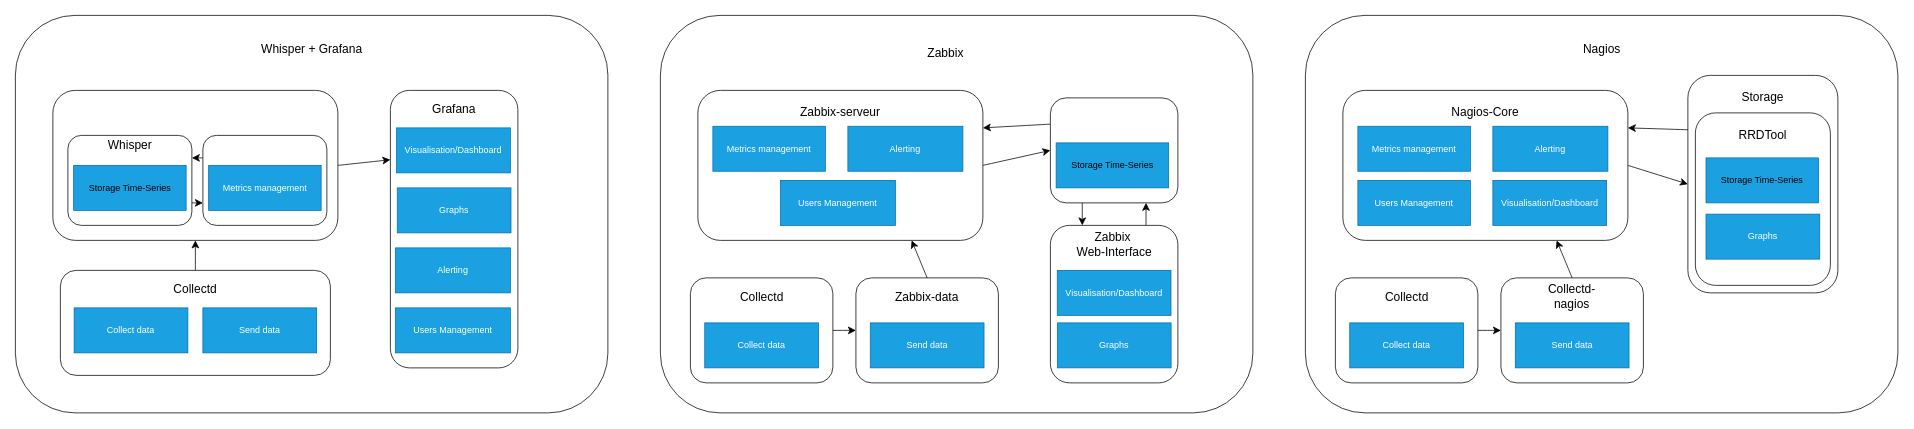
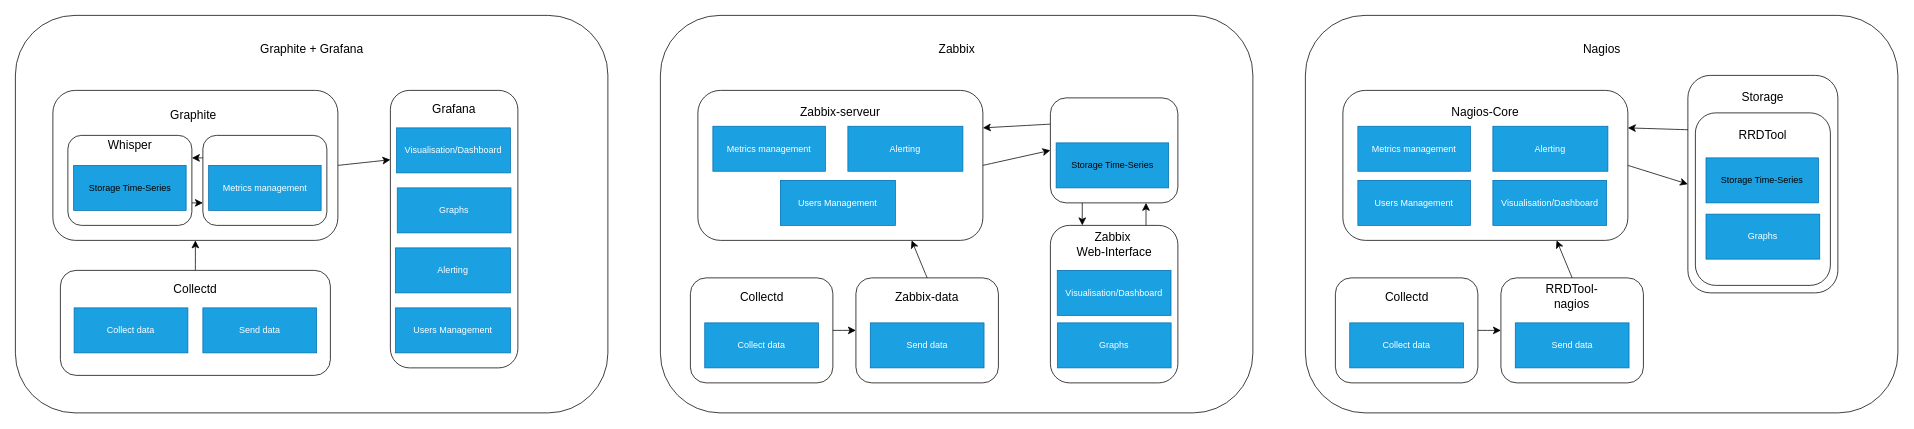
(312, 49) -> (312, 49)
(945, 53) -> (957, 49)
none -> (194, 114)
(1572, 297) -> (1572, 297)
